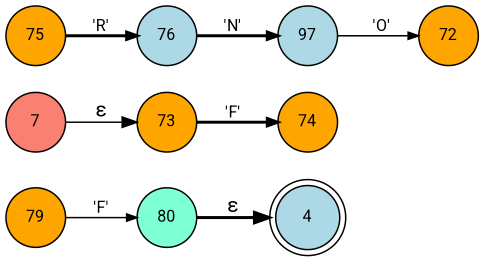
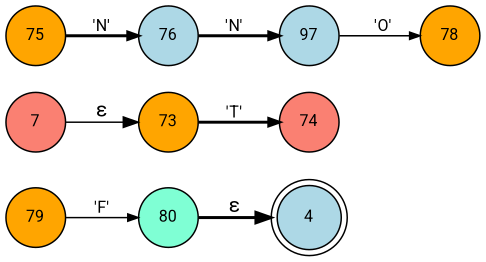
(101, 27) -> (102, 27)
(449, 36) -> (450, 36)
(233, 113) -> (235, 113)
(308, 122) -> (309, 122)
